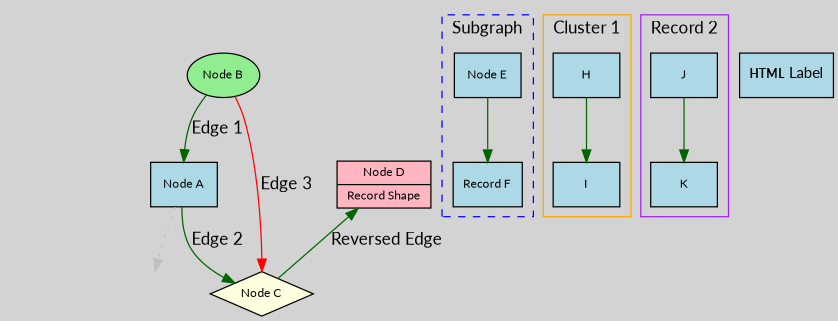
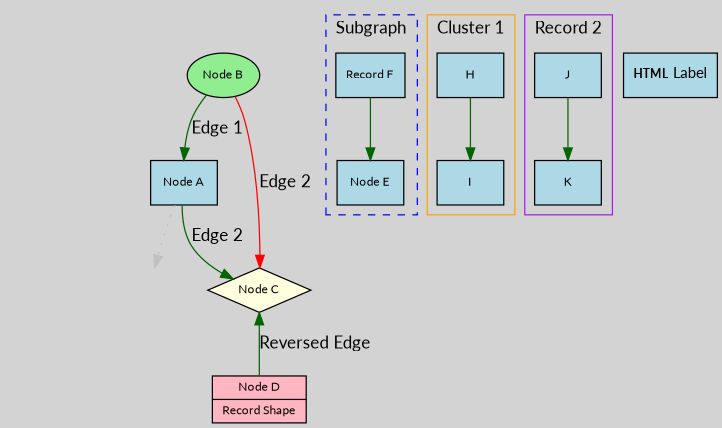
(488, 124) -> (370, 123)
(287, 185) -> (286, 183)
(313, 248) -> (259, 350)
